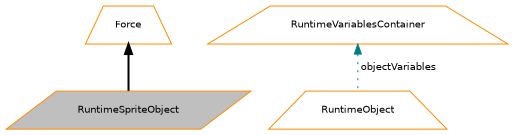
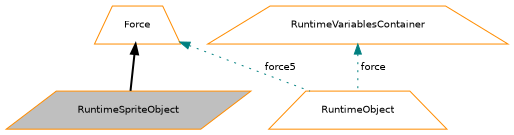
none -> (250, 68)
(397, 68) -> (372, 68)
